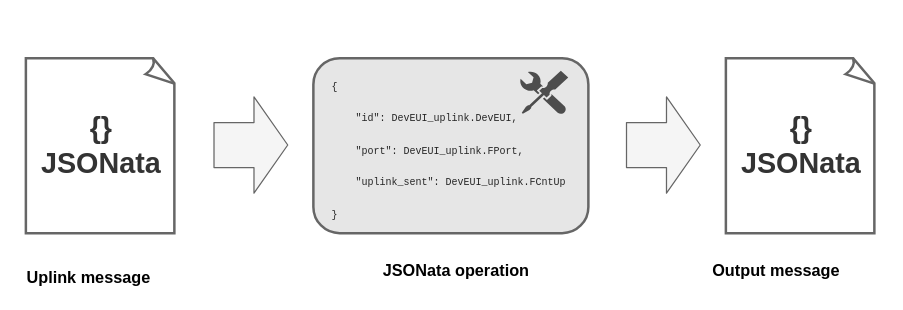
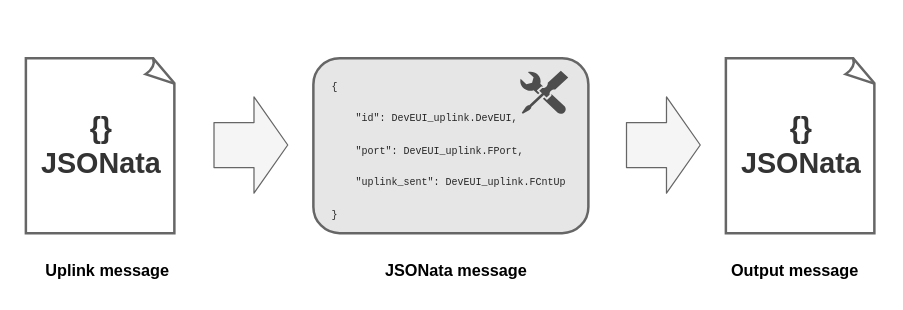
(456, 271) -> (456, 271)
(776, 271) -> (794, 271)
(88, 277) -> (107, 271)
